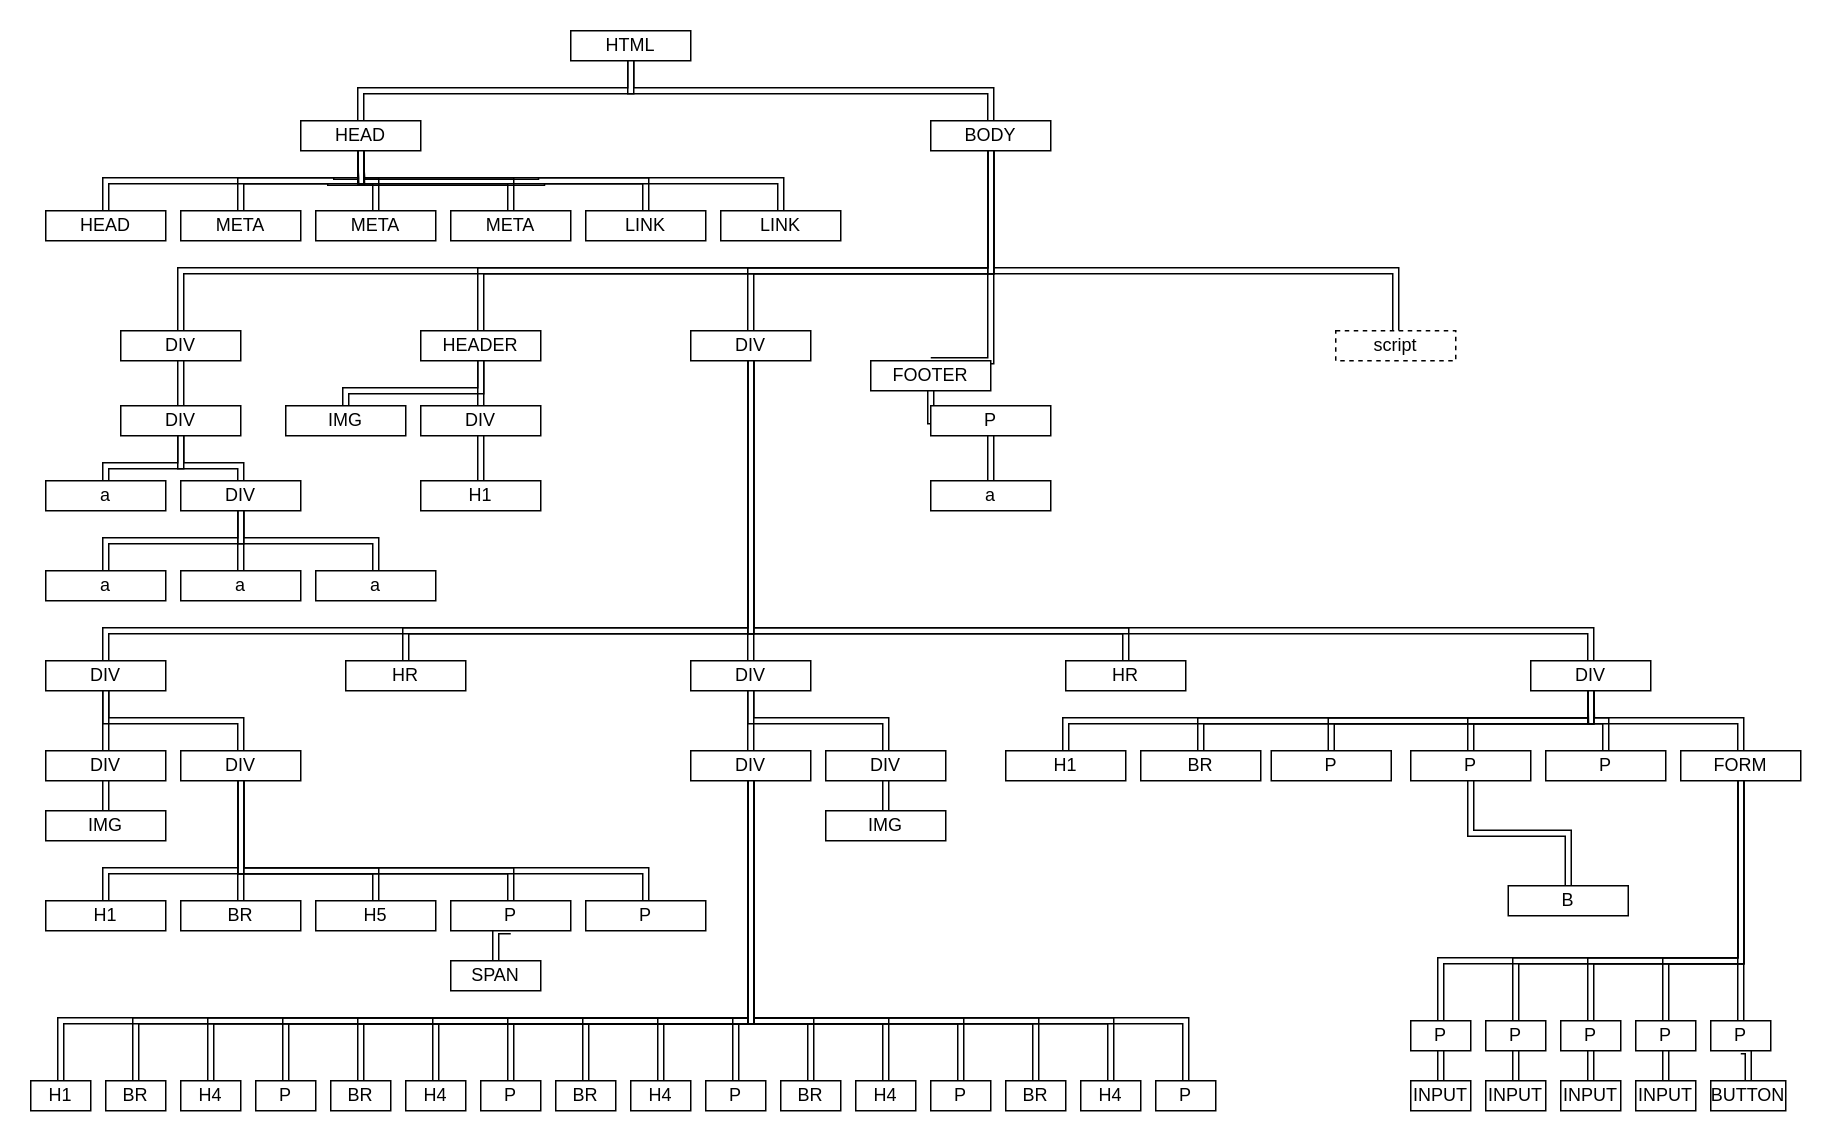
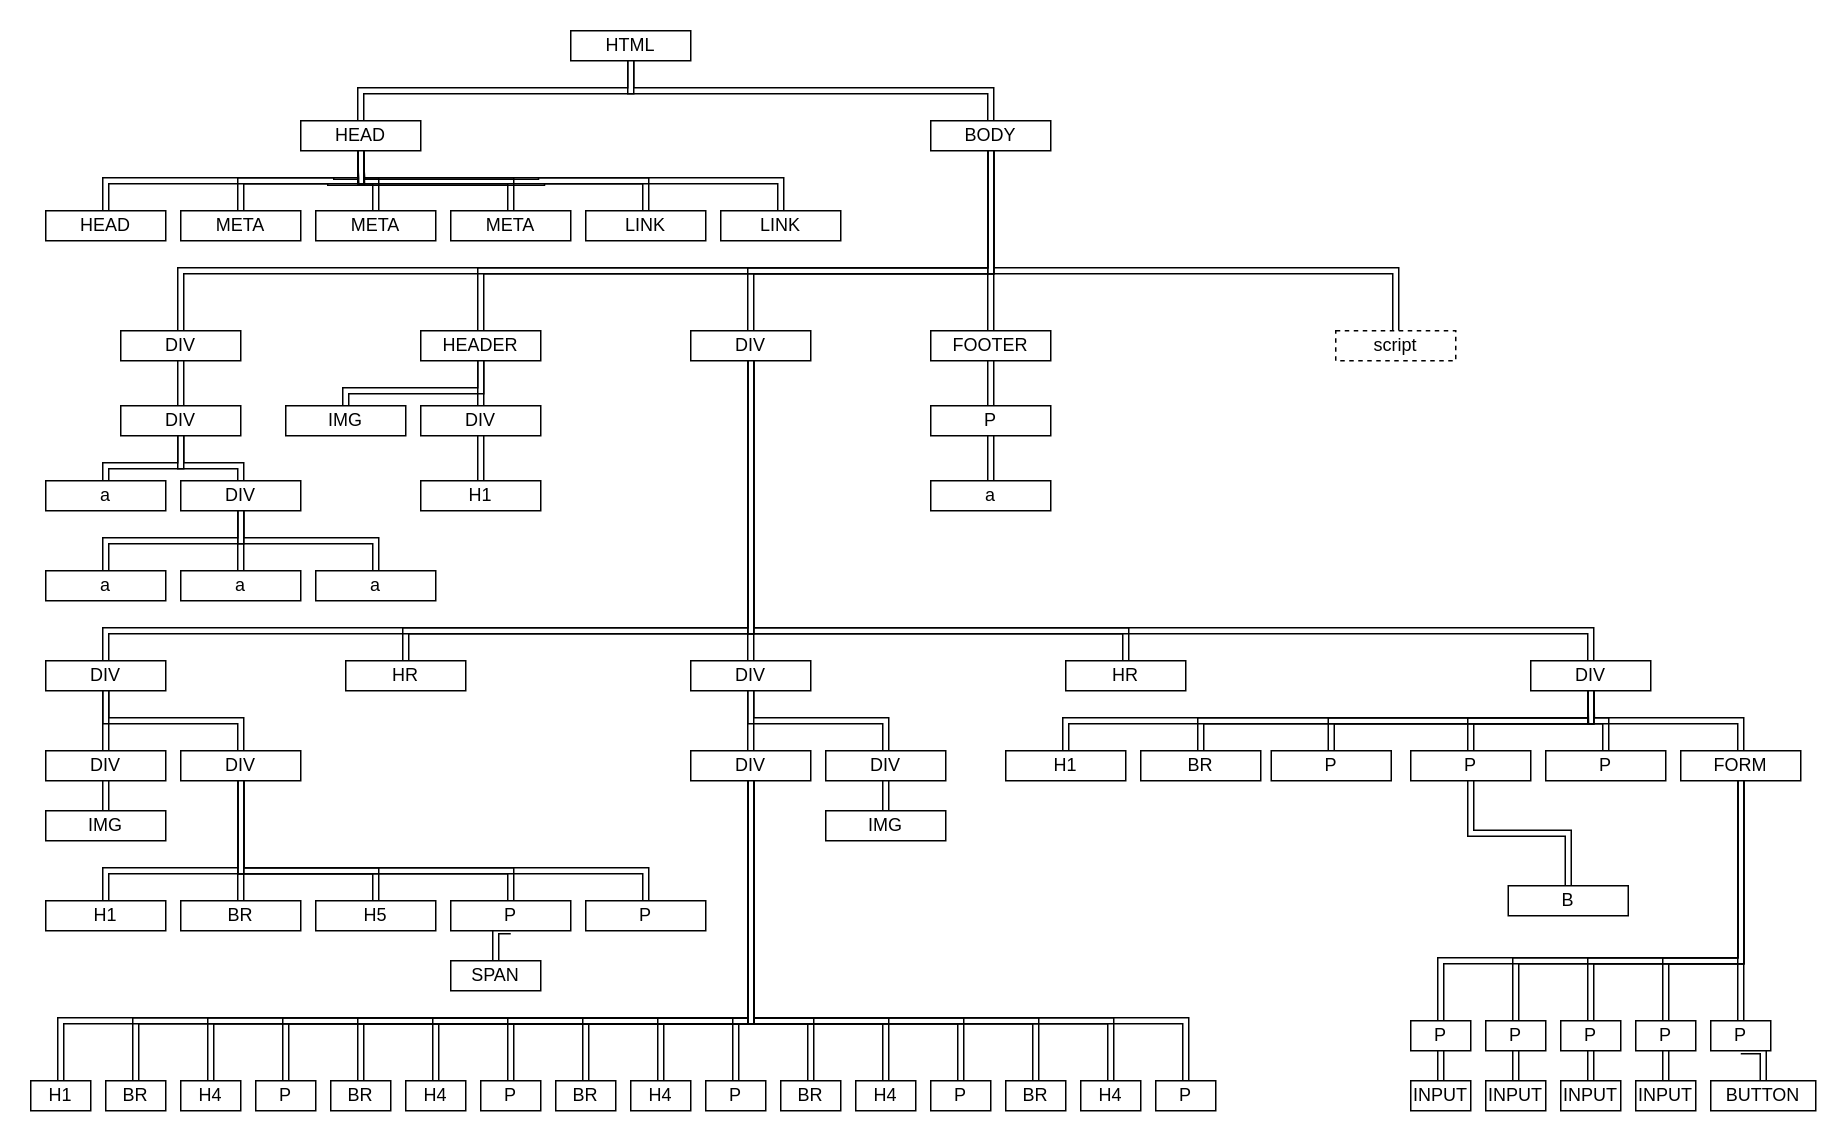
(931, 376) -> (991, 346)
(1748, 1096) -> (1763, 1096)
